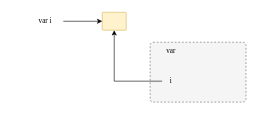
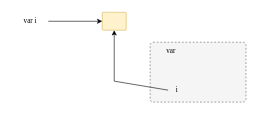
(45, 21) -> (30, 21)
(171, 81) -> (177, 90)
